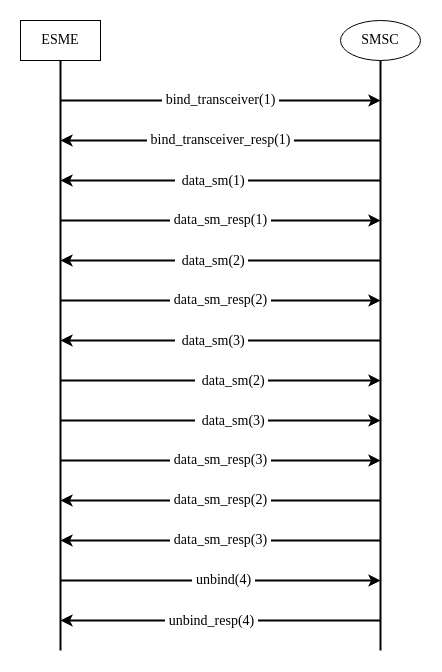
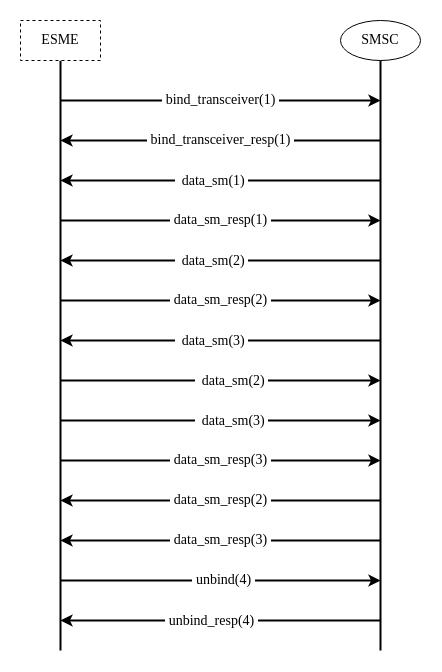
(61, 41) -> (61, 41)
